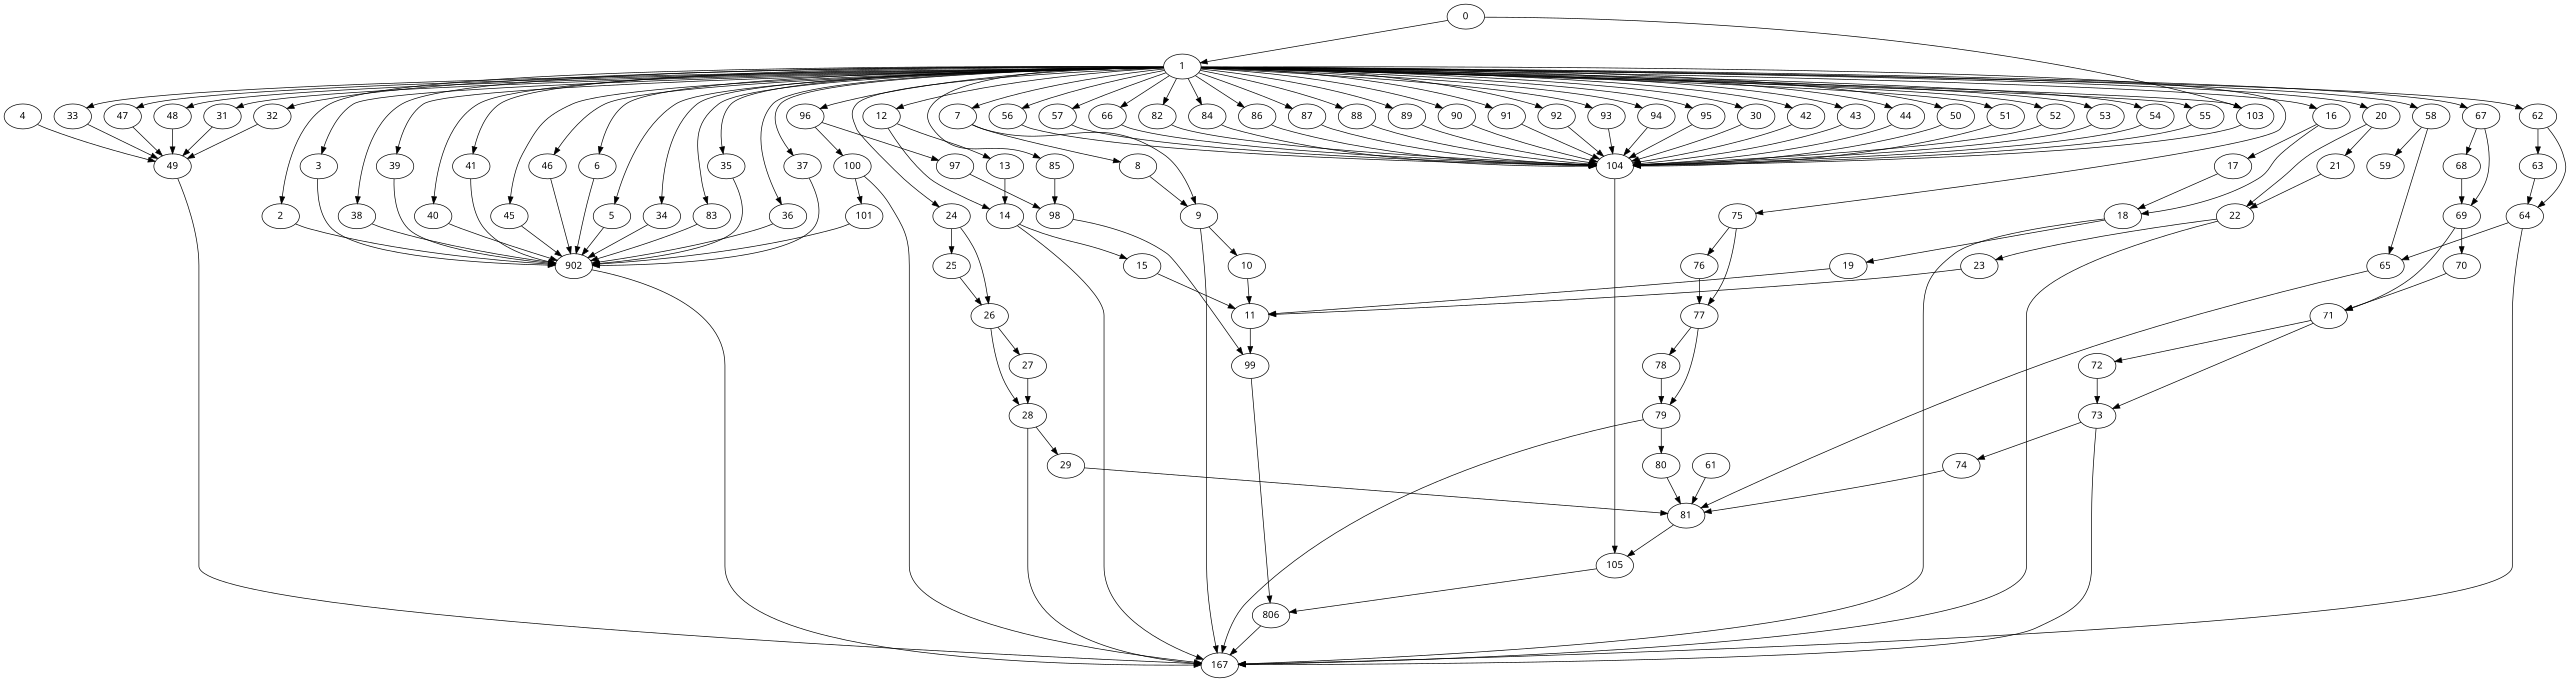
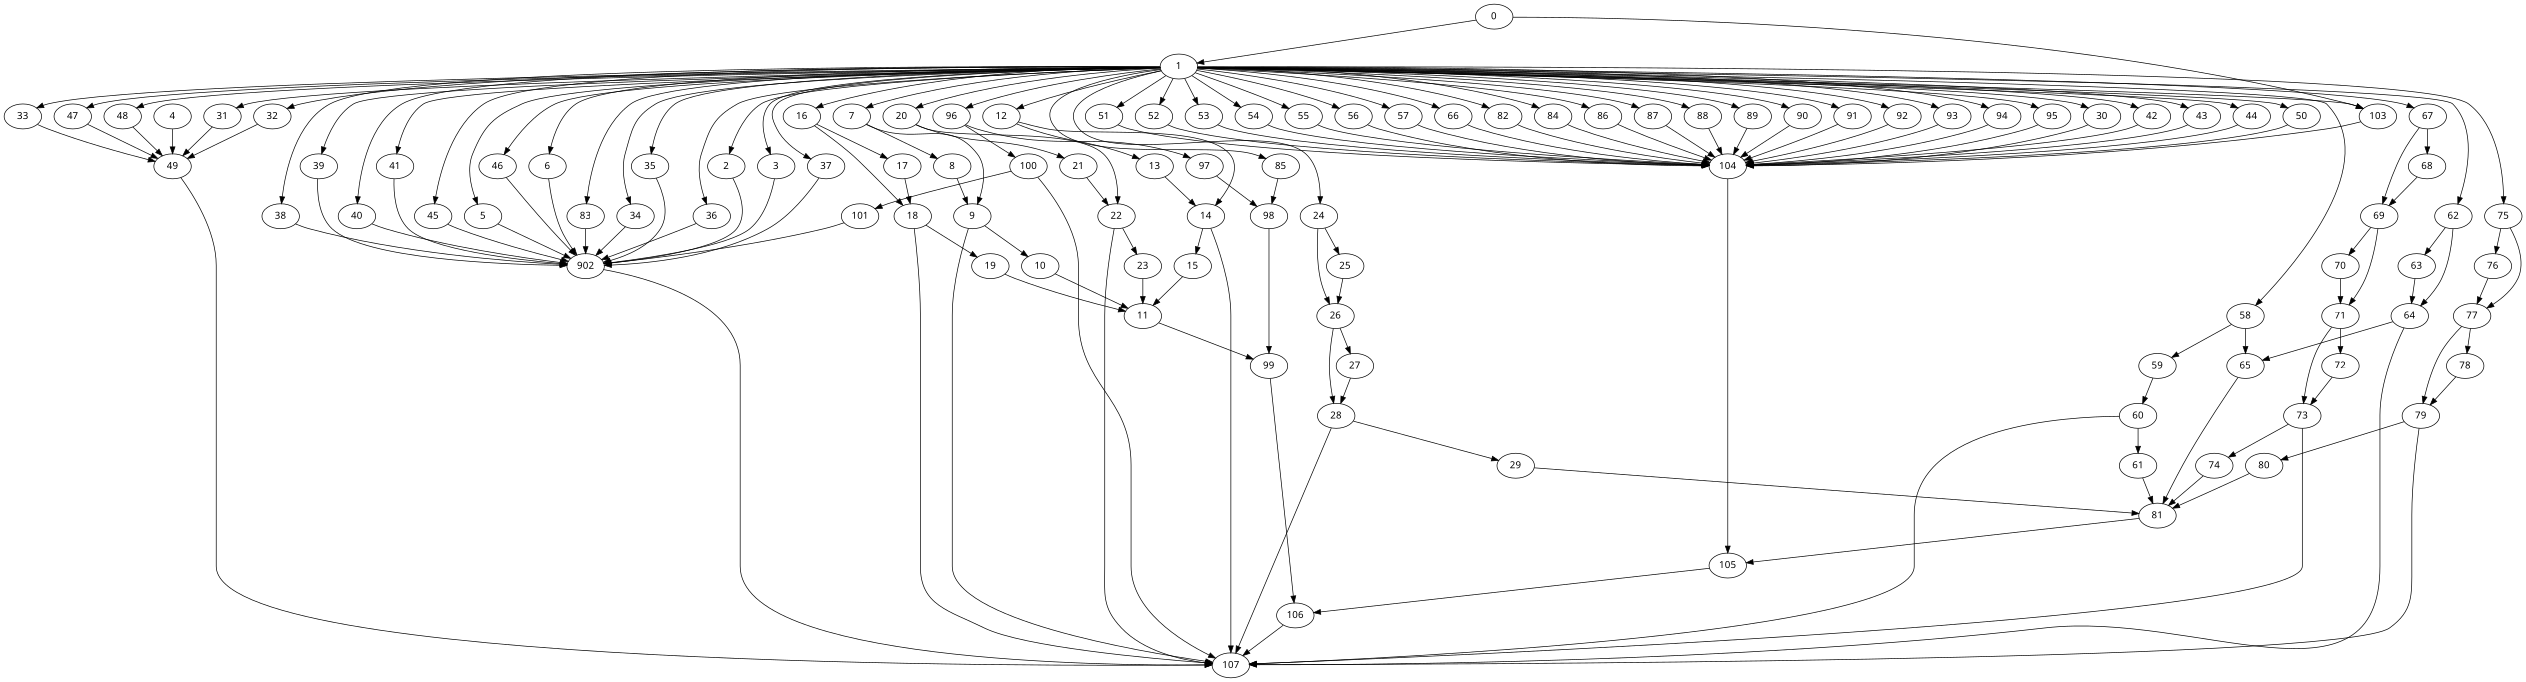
none -> (2138, 416)
(1271, 615) -> (1295, 615)
(1220, 665) -> (1231, 665)
